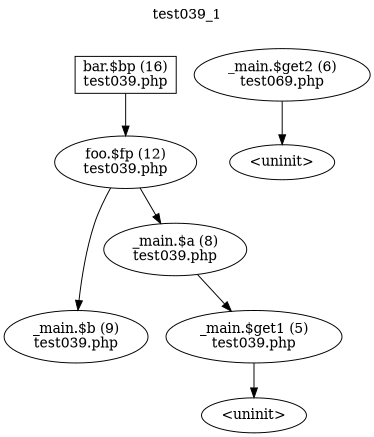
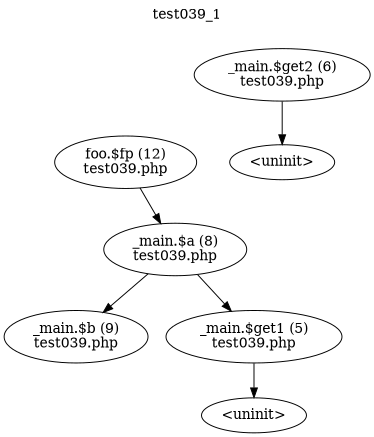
(126, 75) -> none
(282, 75) -> (282, 75)
(89, 242) -> (129, 290)
